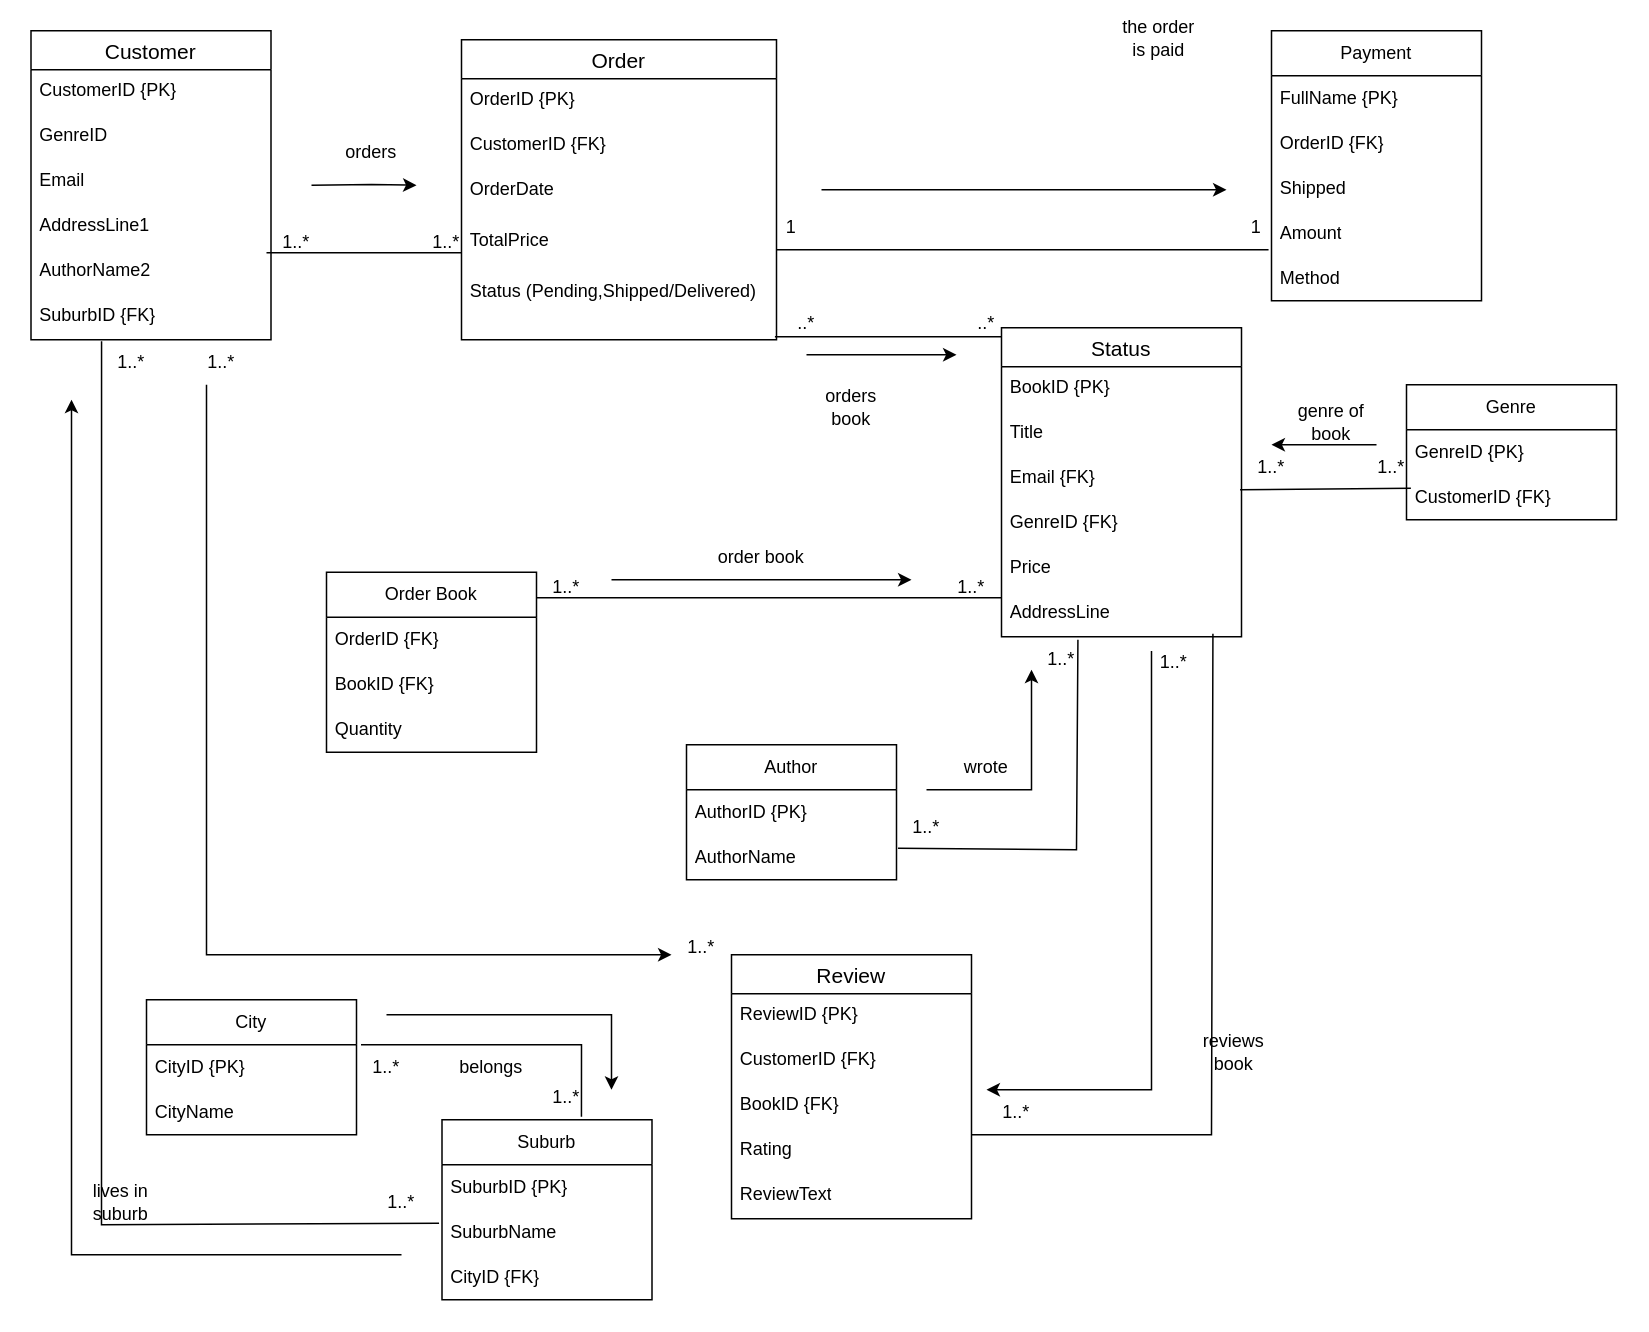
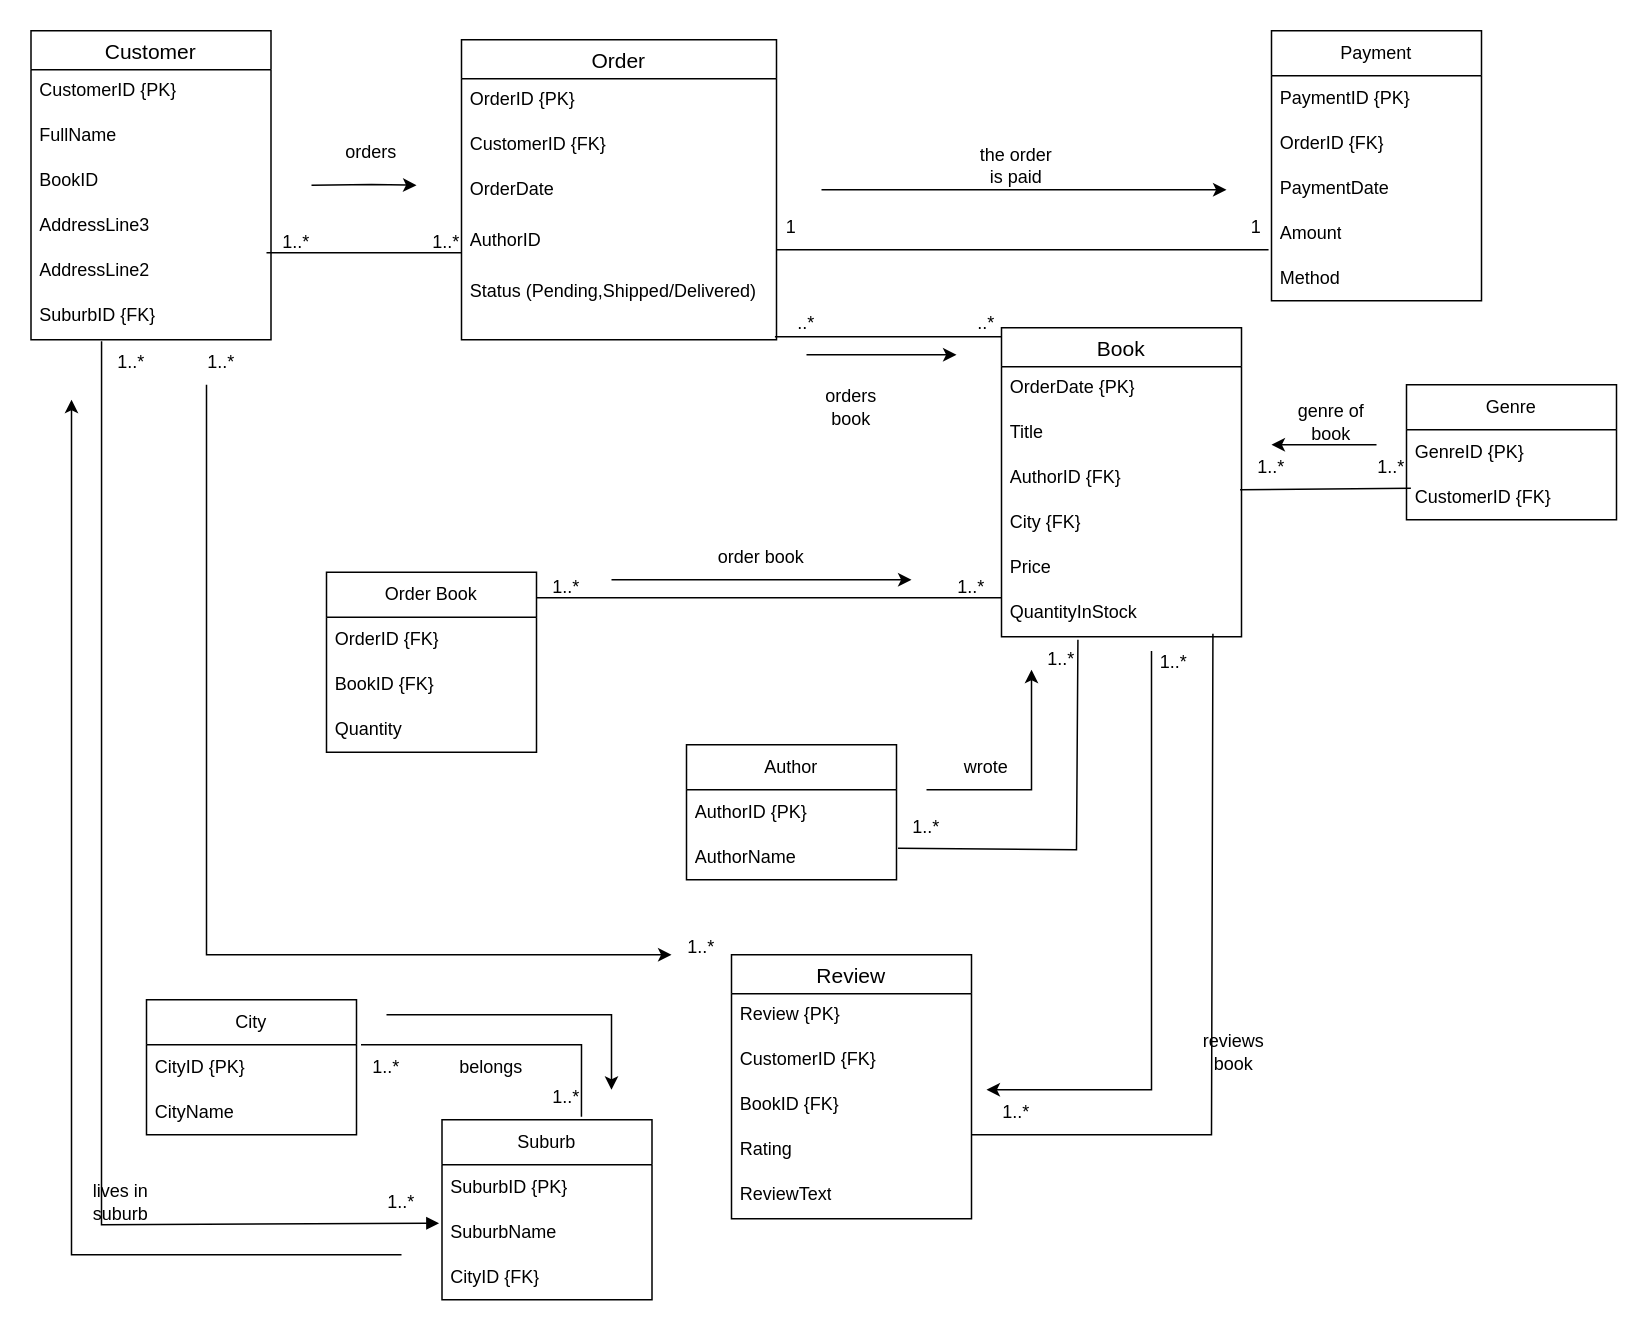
(1159, 38) -> (1016, 166)
(1339, 98) -> (1348, 98)
(75, 136) -> (75, 136)
(60, 181) -> (70, 181)
(1313, 188) -> (1336, 188)
(98, 226) -> (98, 226)
(516, 241) -> (511, 241)
(95, 271) -> (98, 271)
(1121, 349) -> (1121, 349)
(1063, 388) -> (1078, 388)
(1054, 478) -> (1073, 478)
(1068, 523) -> (1051, 523)
(1063, 613) -> (1084, 613)
(801, 1015) -> (791, 1015)
(431, 1223) -> (425, 1223)
